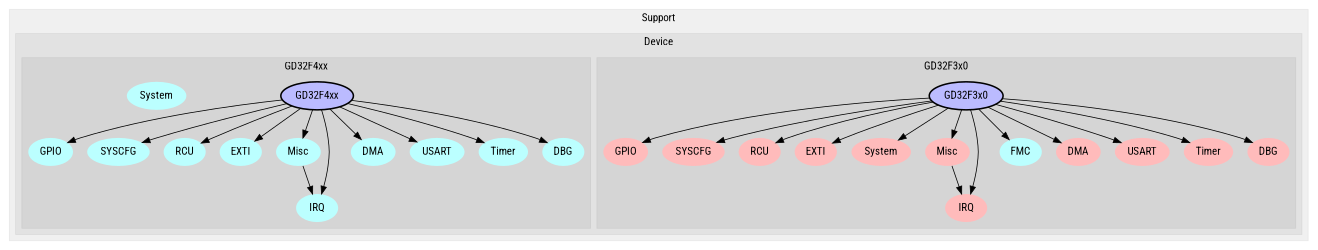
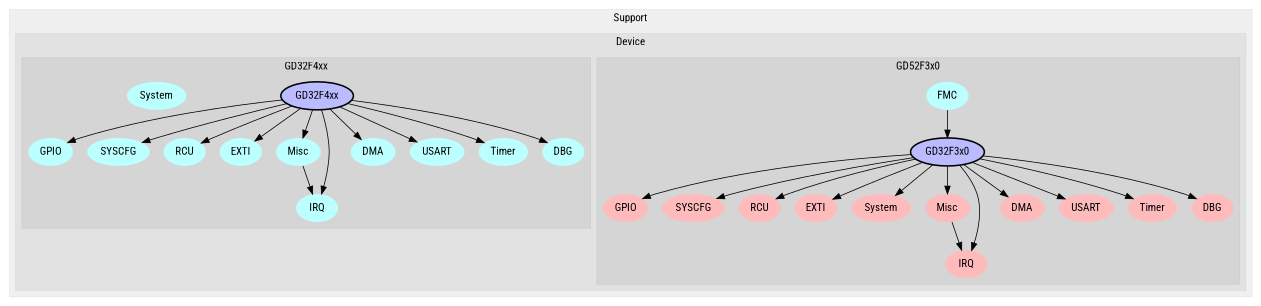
(946, 67) -> (918, 67)
(991, 122) -> (947, 120)
